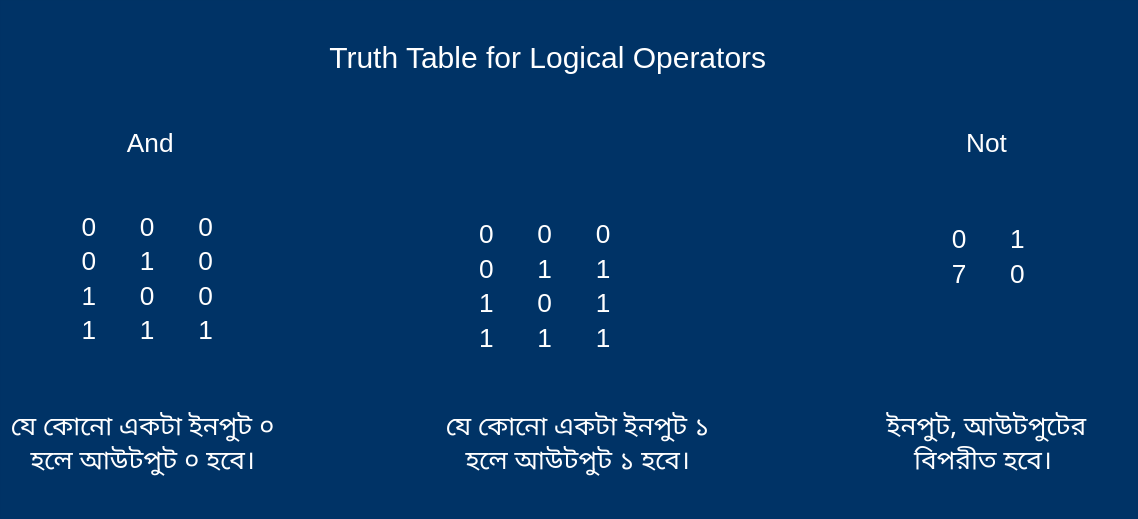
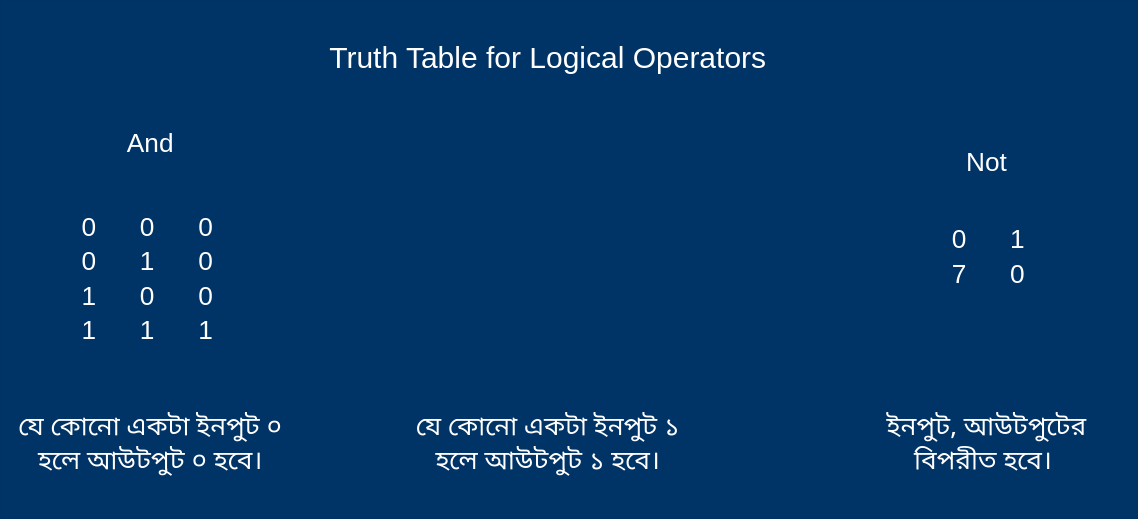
(987, 143) -> (987, 162)
(548, 285) -> none
(143, 454) -> (150, 454)
(578, 454) -> (548, 454)
